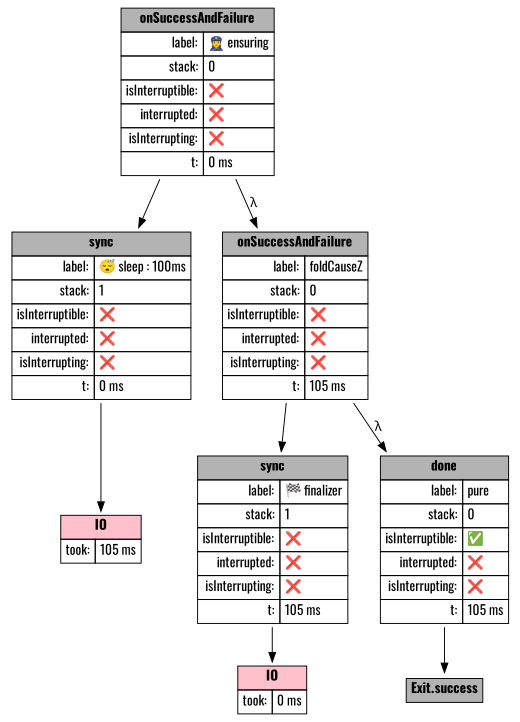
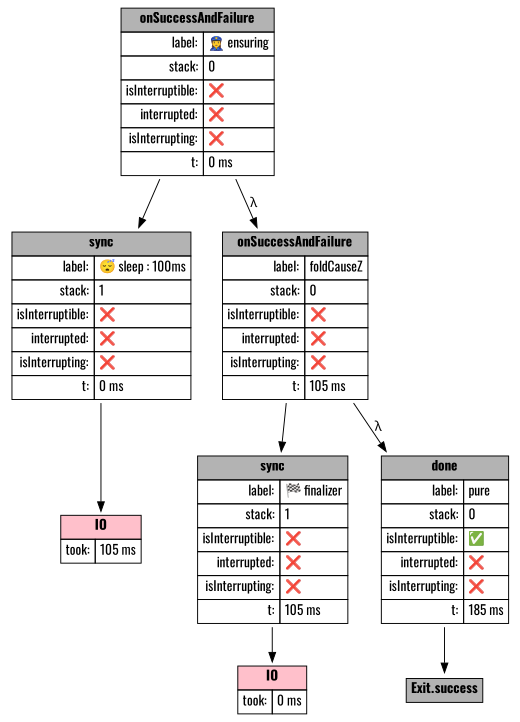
(486, 611) -> (486, 611)
